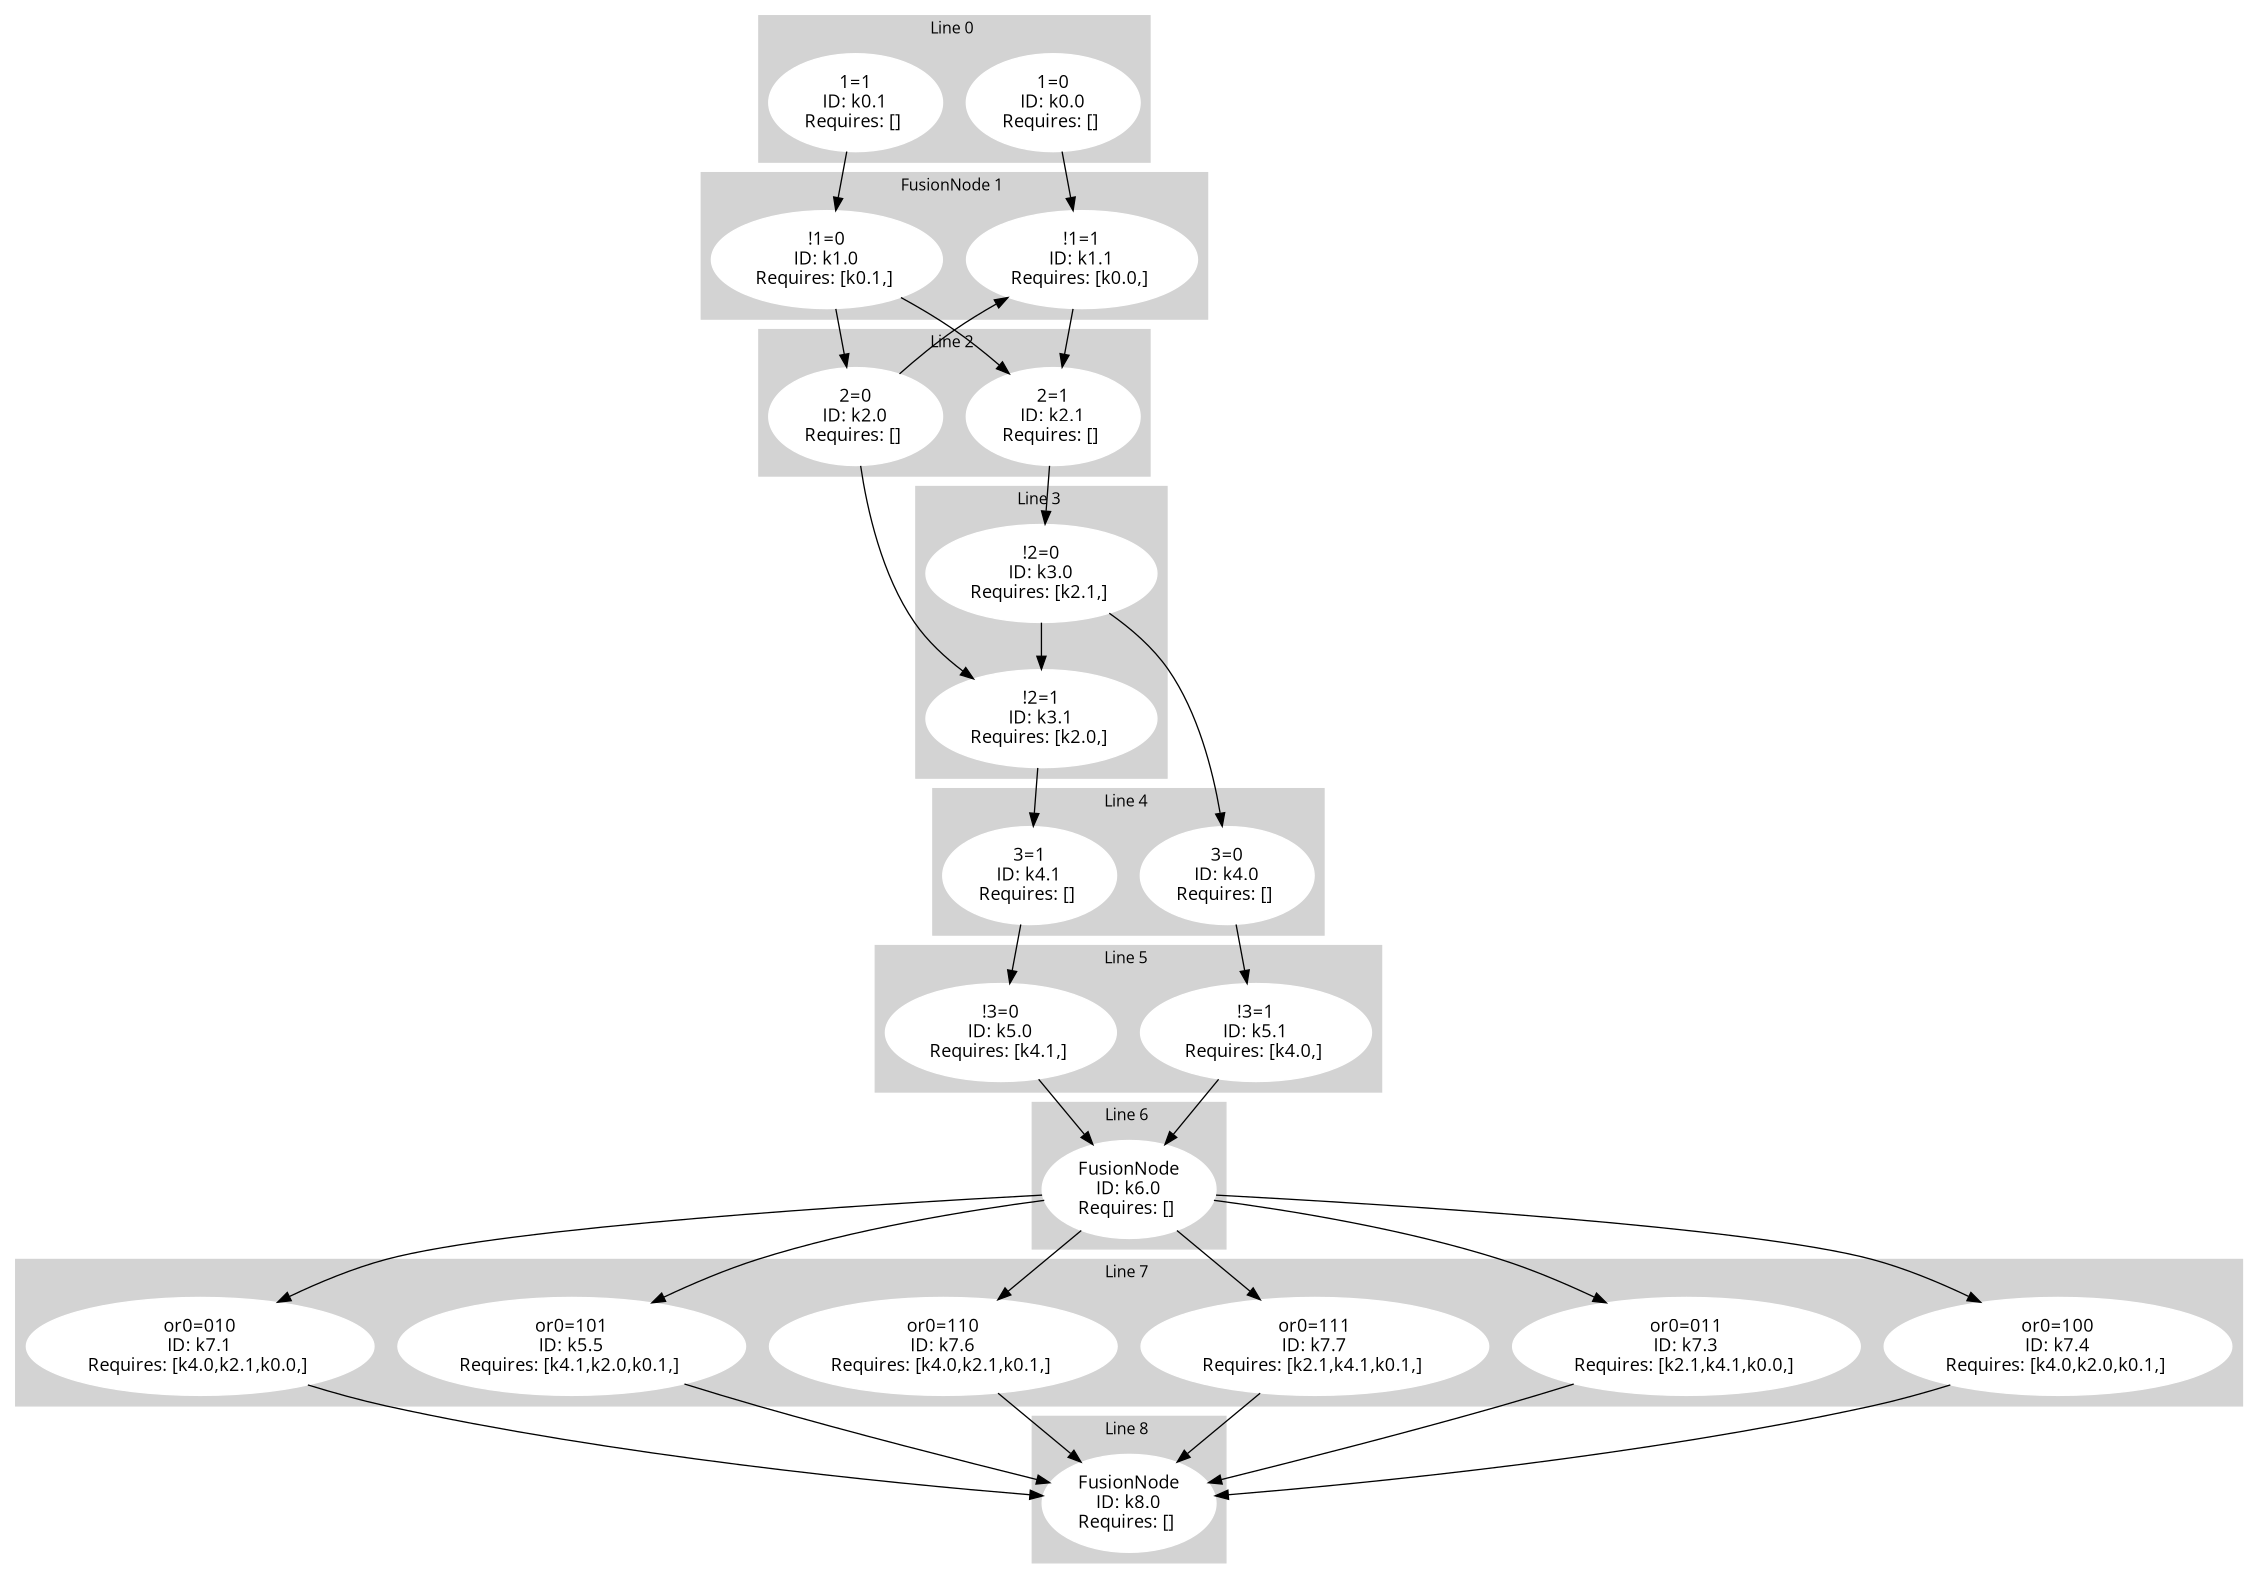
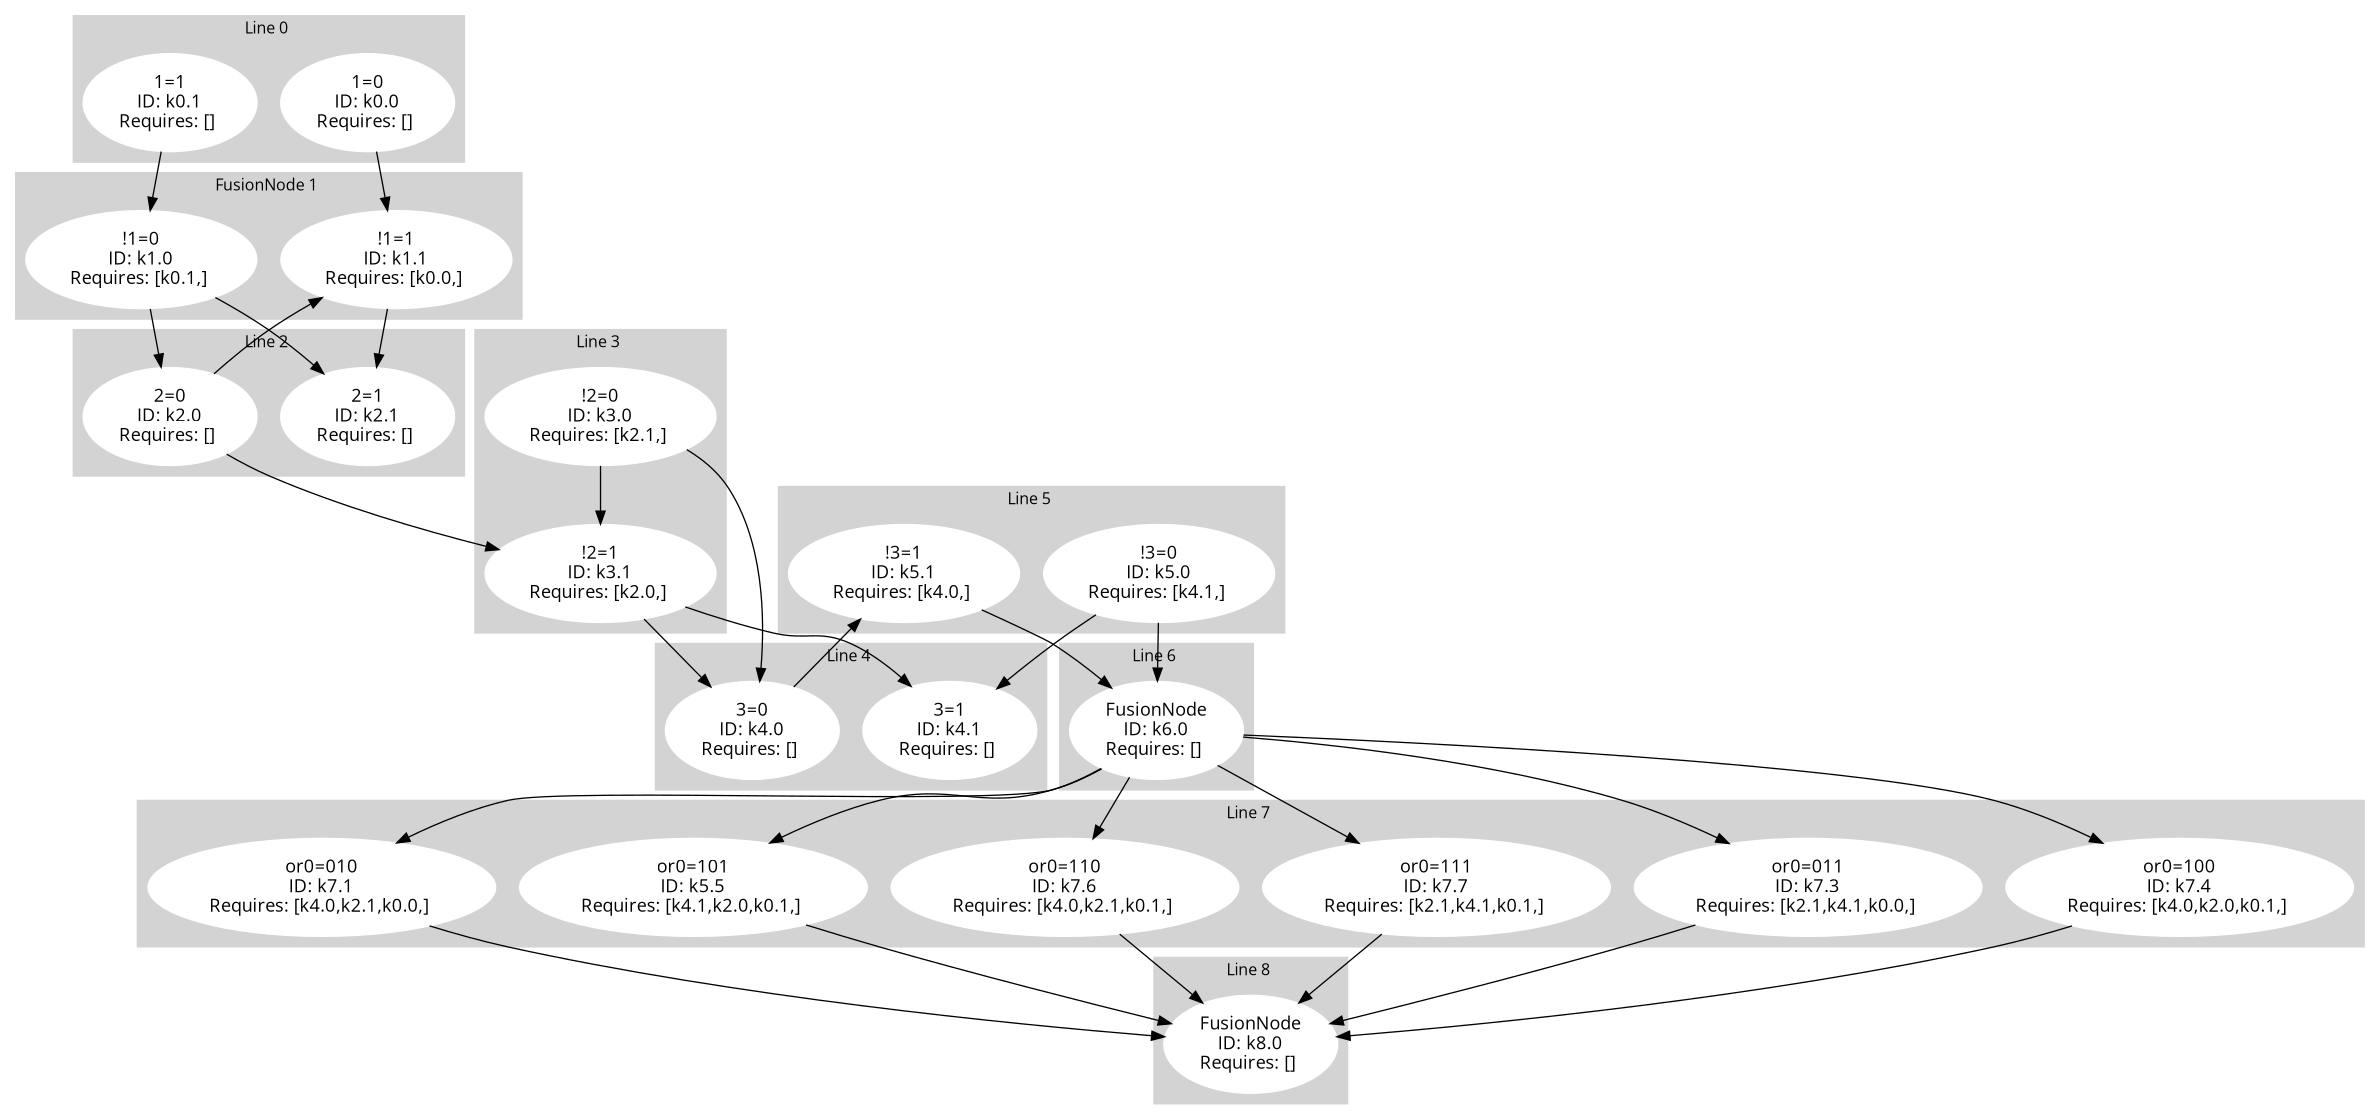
(1047, 495) -> none
none -> (677, 653)
(1015, 954) -> (1037, 656)
